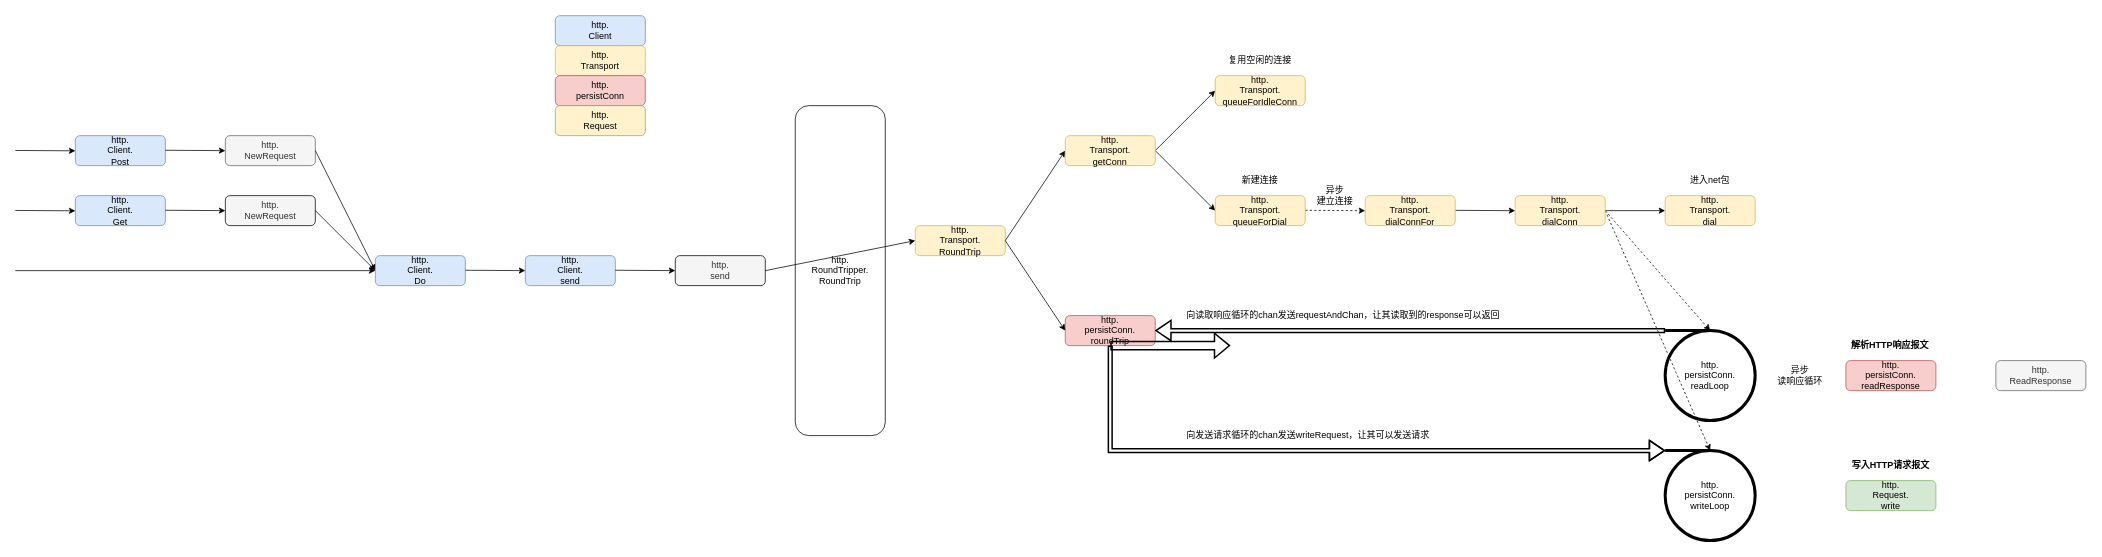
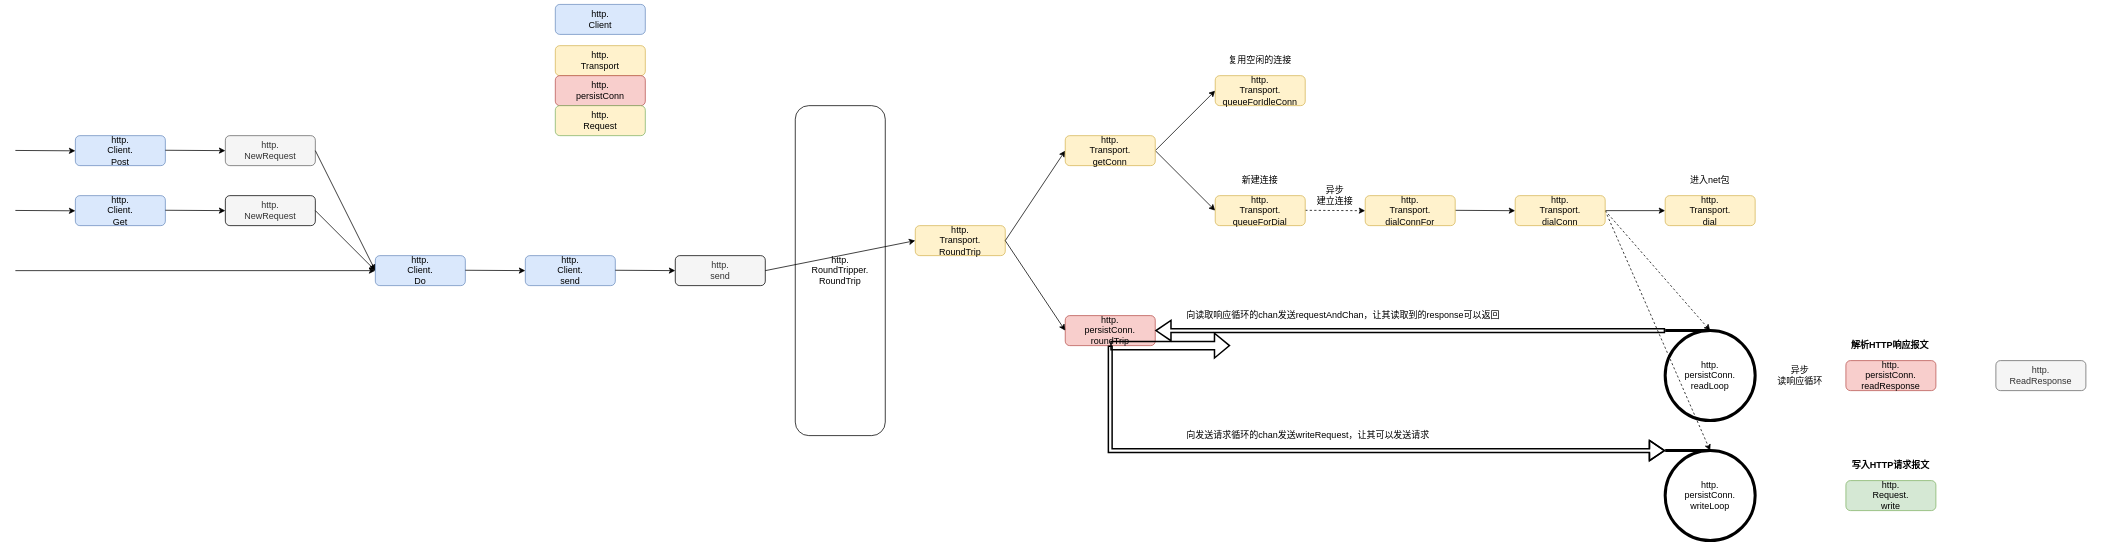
(600, 30) -> (600, 19)
